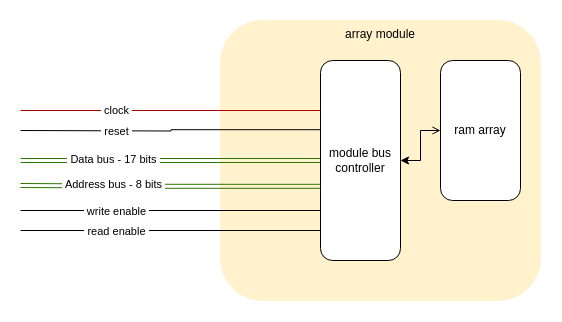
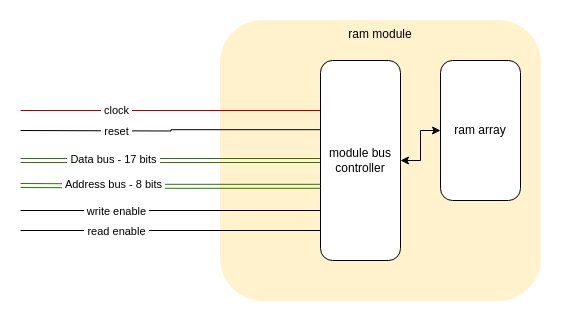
(381, 35) -> (381, 35)
(434, 131) -> (432, 131)
